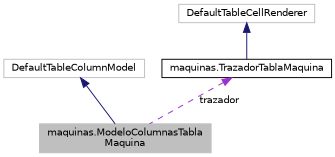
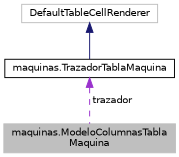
(74, 68) -> none
